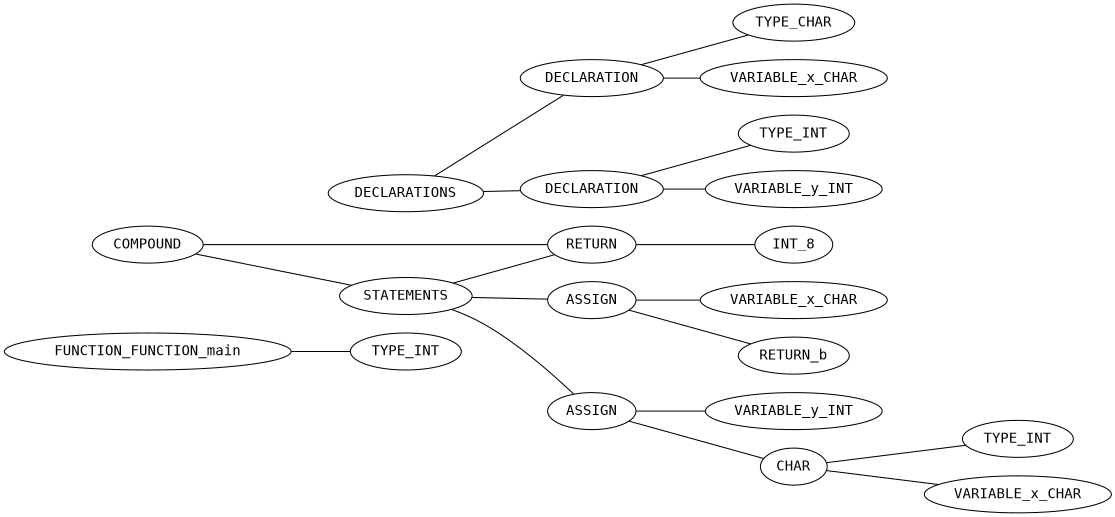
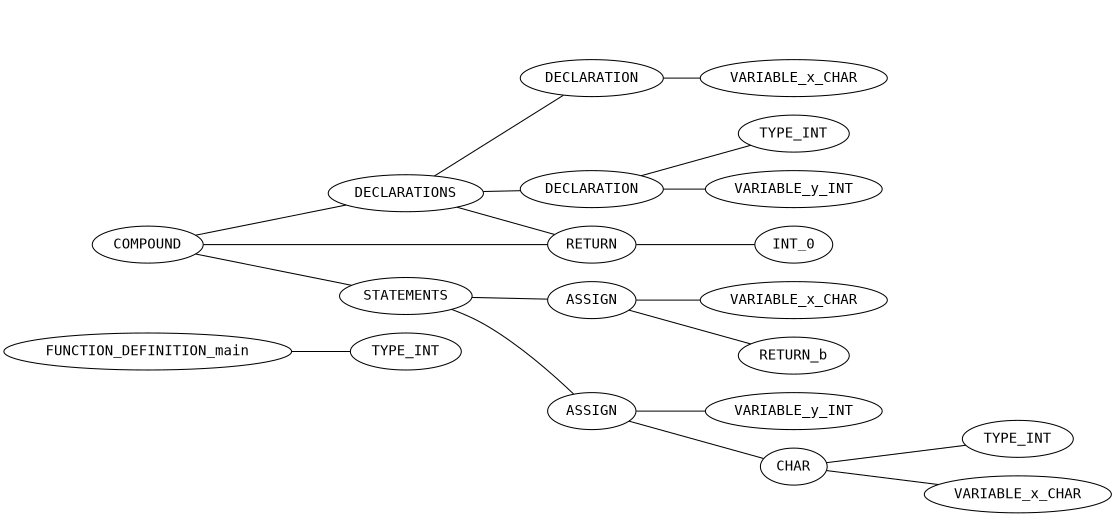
(794, 23) -> none
none -> (271, 220)
(794, 245) -> (794, 245)
(504, 269) -> (506, 221)
(148, 351) -> (148, 351)
